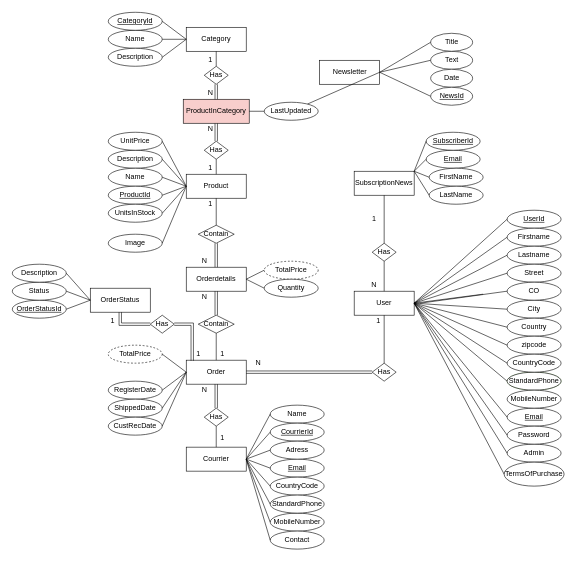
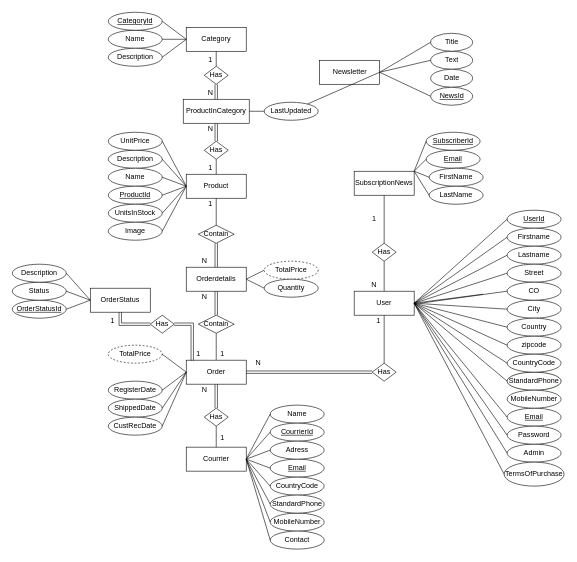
(216, 111) -> (216, 111)
(135, 243) -> (135, 231)
